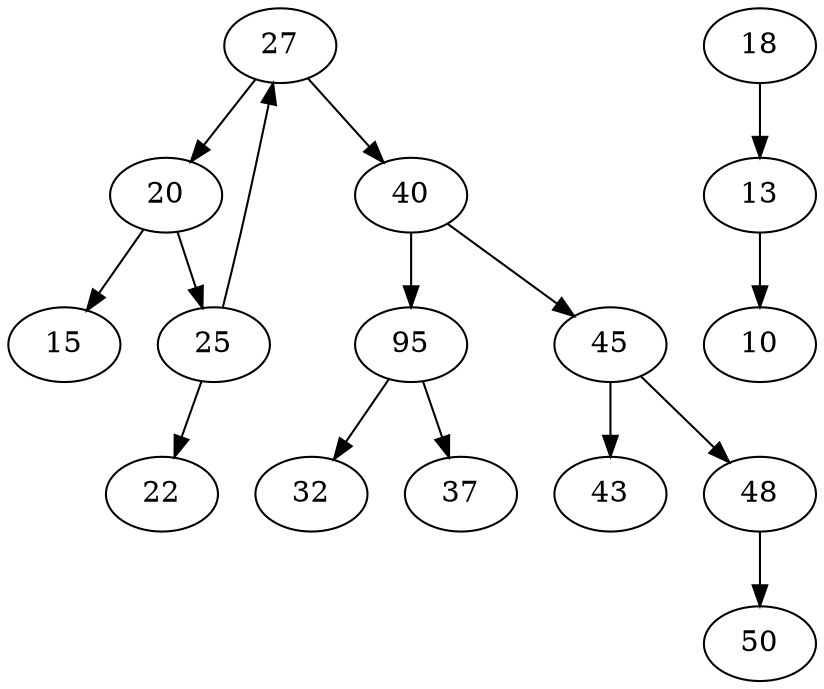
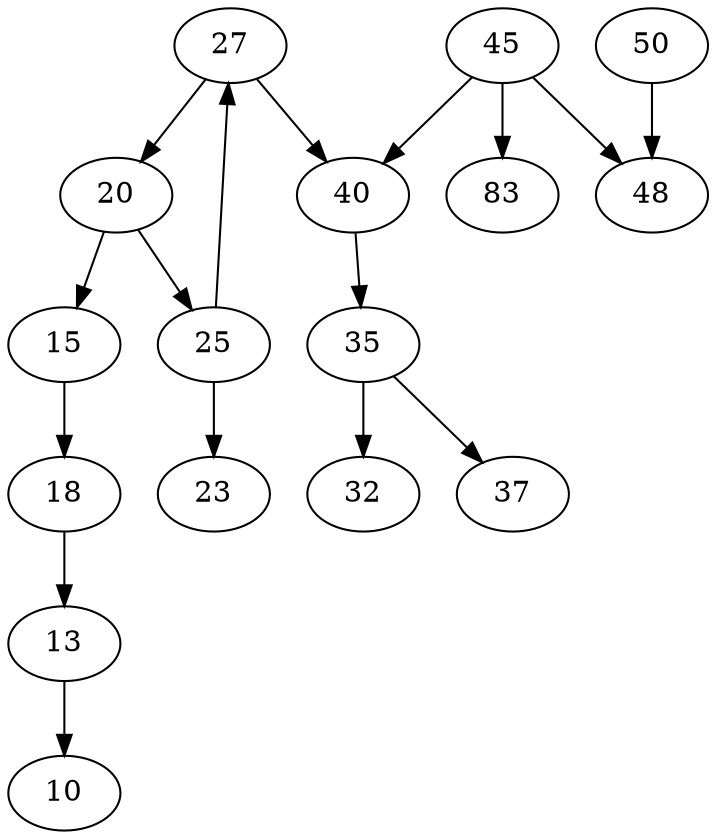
(502, 264) -> (435, 113)
(411, 345) -> (363, 345)
none -> (64, 409)
(162, 494) -> (214, 494)
(610, 494) -> (502, 195)
(760, 559) -> (652, 110)
